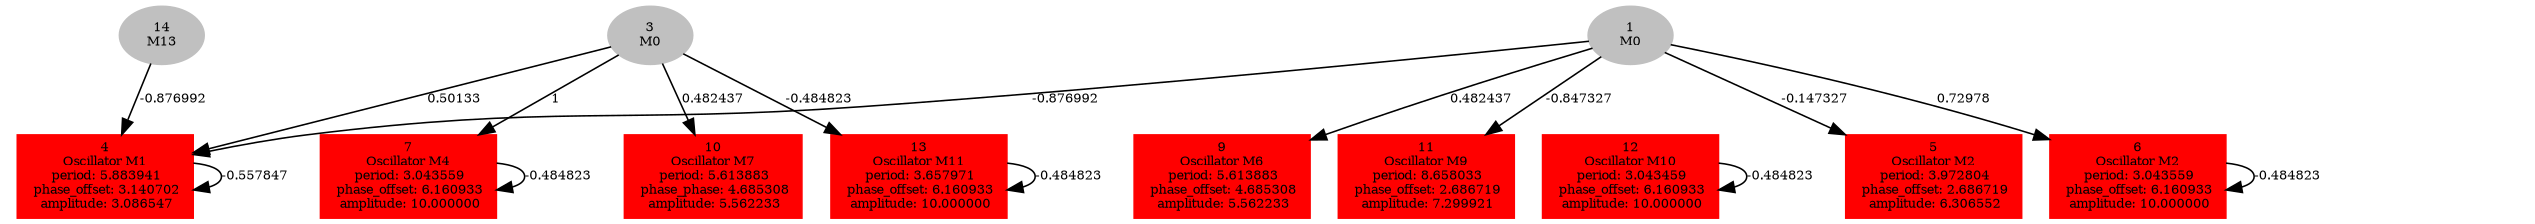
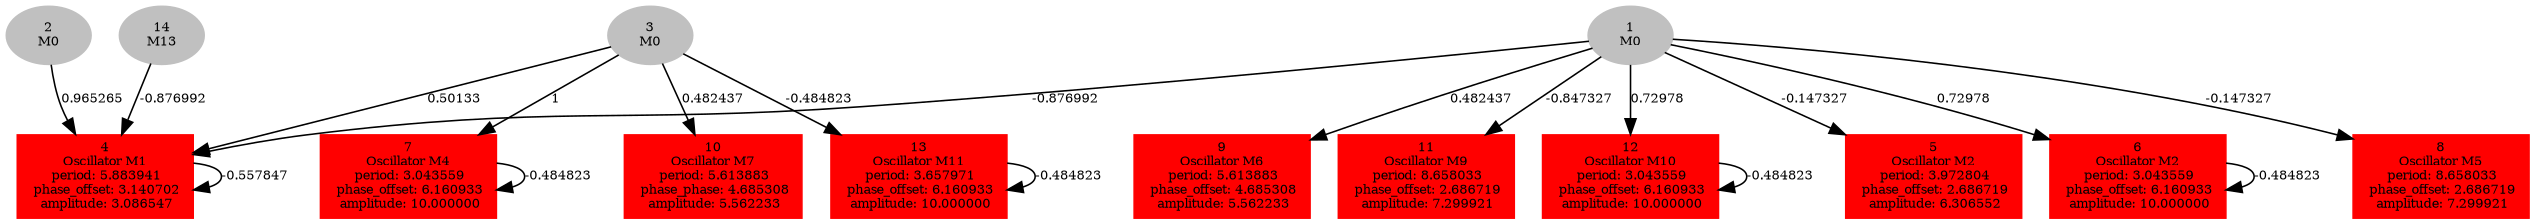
none -> (49, 35)
none -> (1631, 92)
(1631, 176) -> (1631, 176)
none -> (2441, 177)
